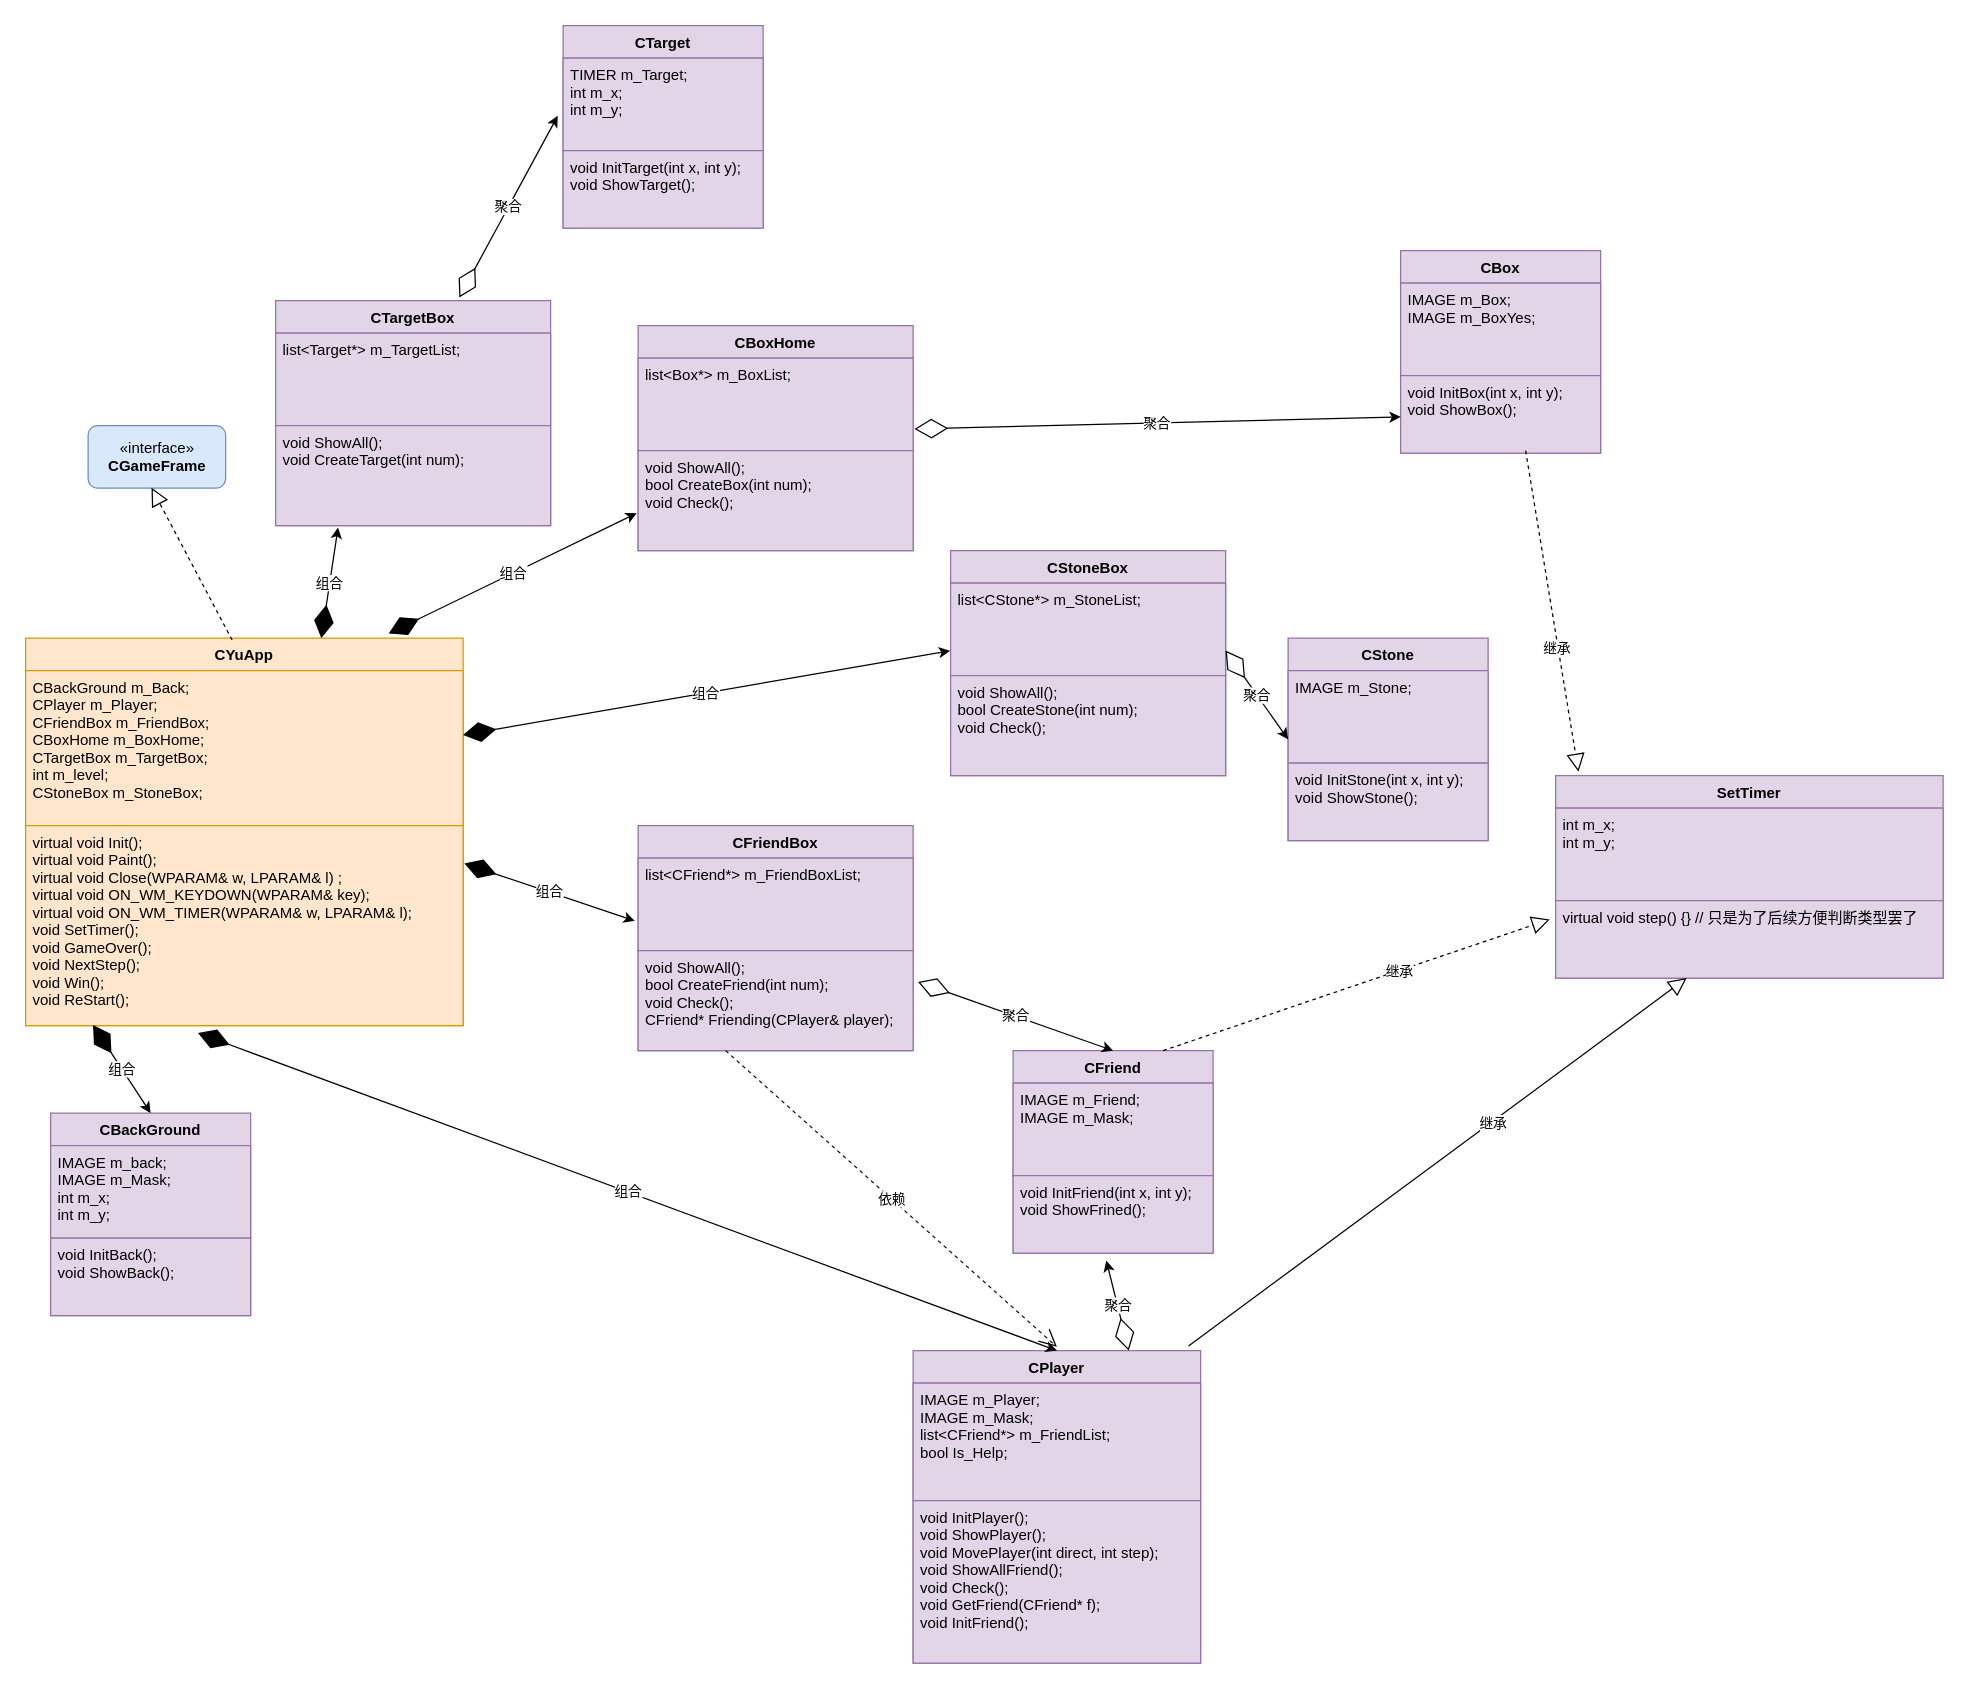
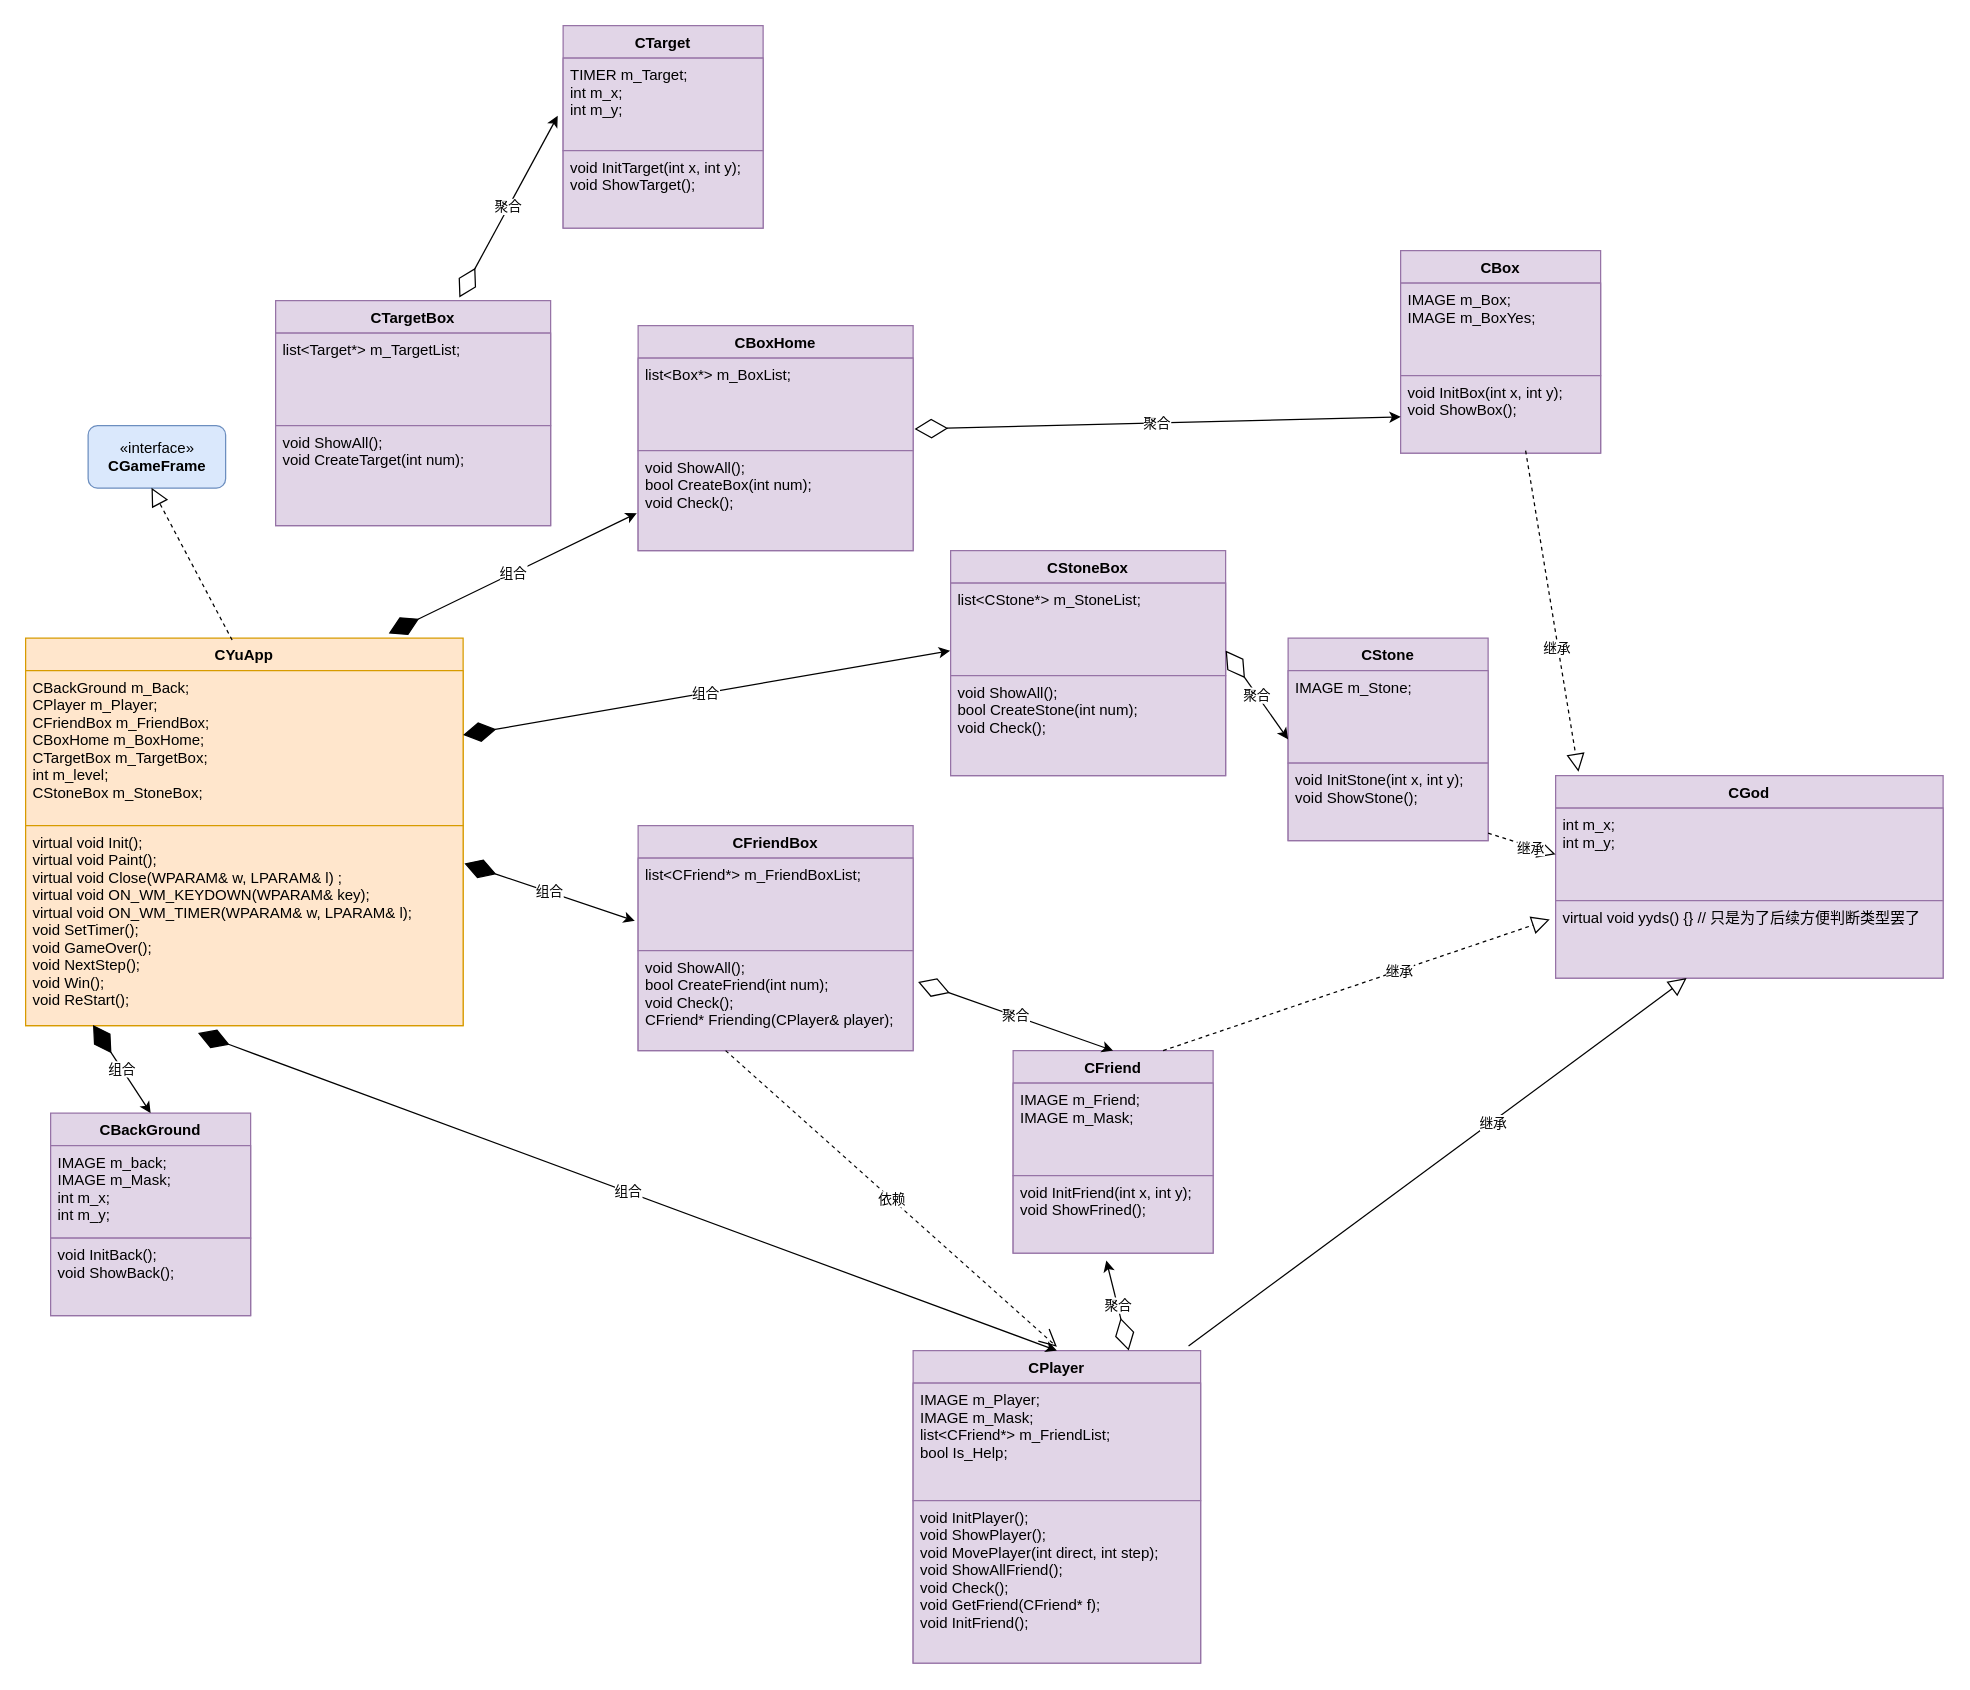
(332, 570) -> none
(1749, 793) -> (1749, 793)
none -> (1514, 841)
(1761, 918) -> (1761, 918)
